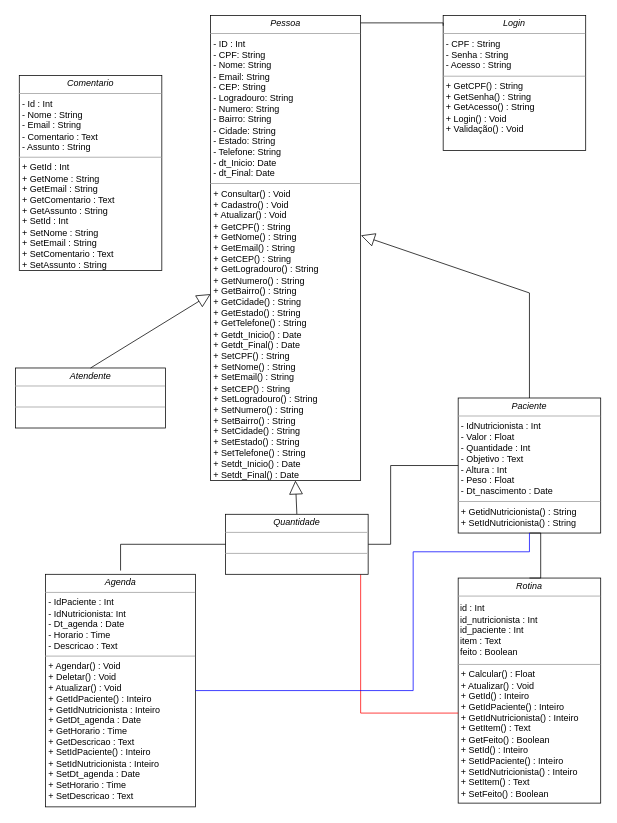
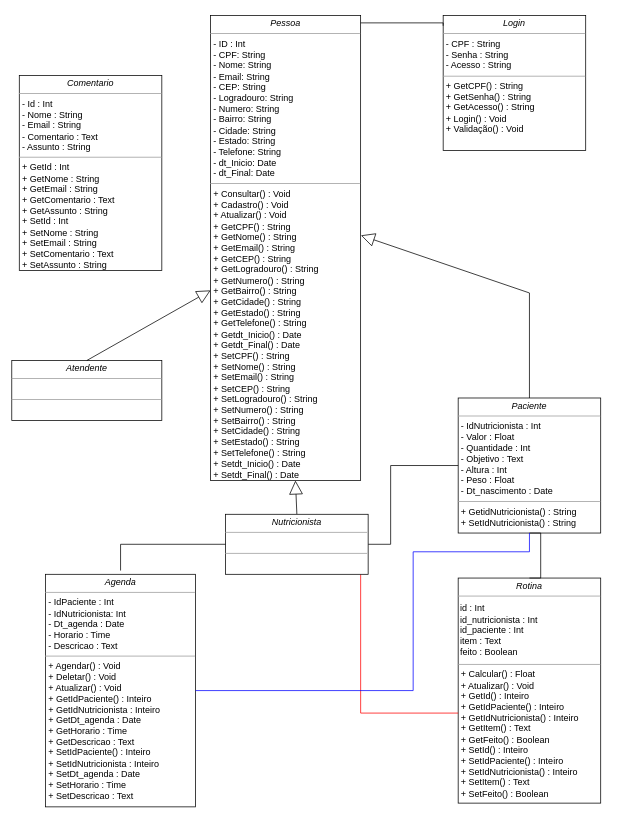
(90, 398) -> (87, 390)
(249, 520) -> (255, 520)
